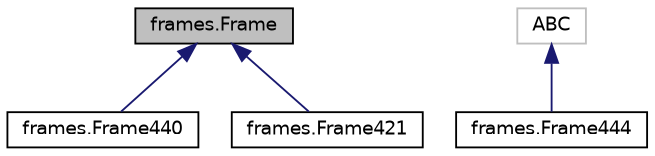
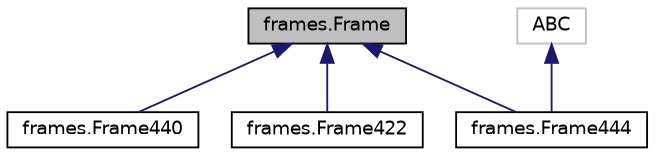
none -> (448, 82)
(327, 130) -> (327, 130)
